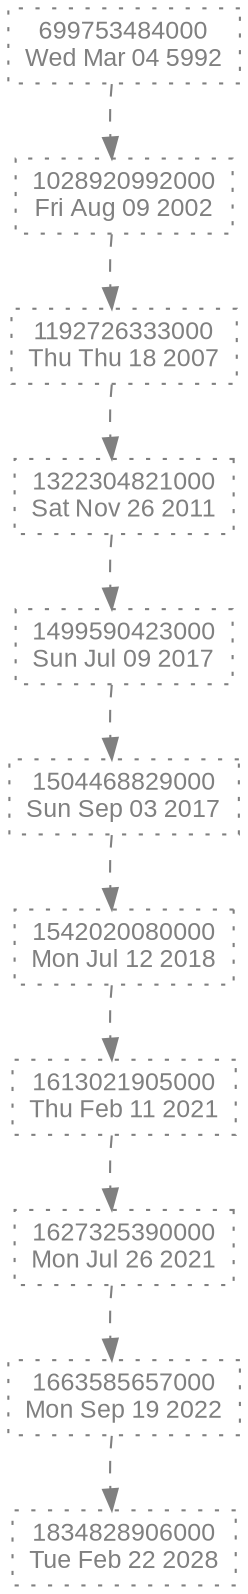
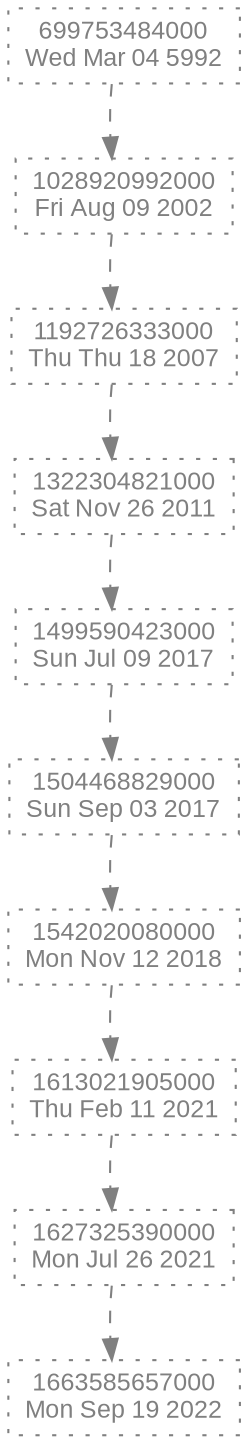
(124, 960) -> (124, 960)
(124, 1548) -> none
